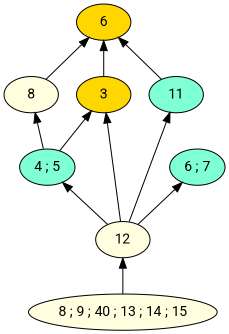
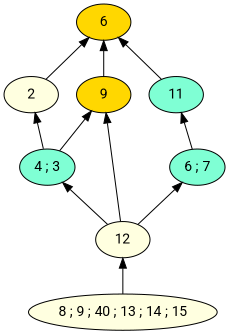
(31, 95) -> (31, 95)
(104, 95) -> (104, 95)
(47, 167) -> (47, 167)
(148, 172) -> (188, 136)
